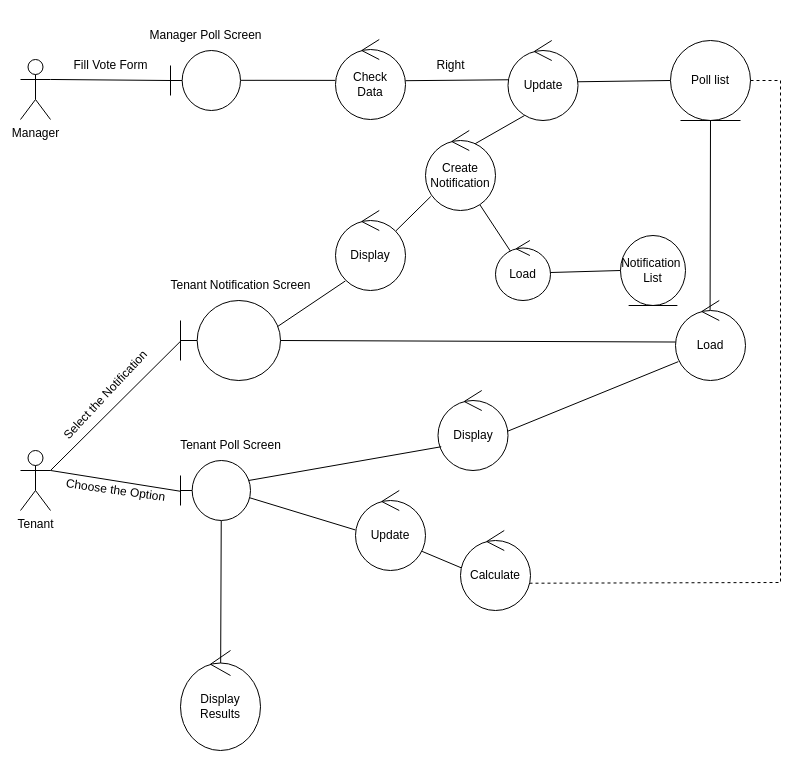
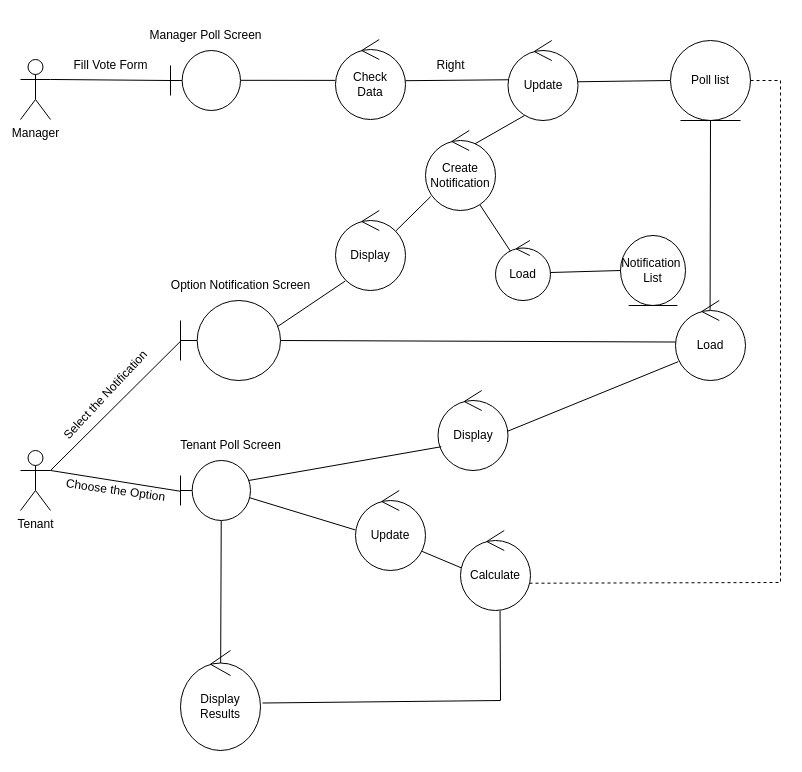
(241, 286) -> (241, 286)
none -> (427, 701)
